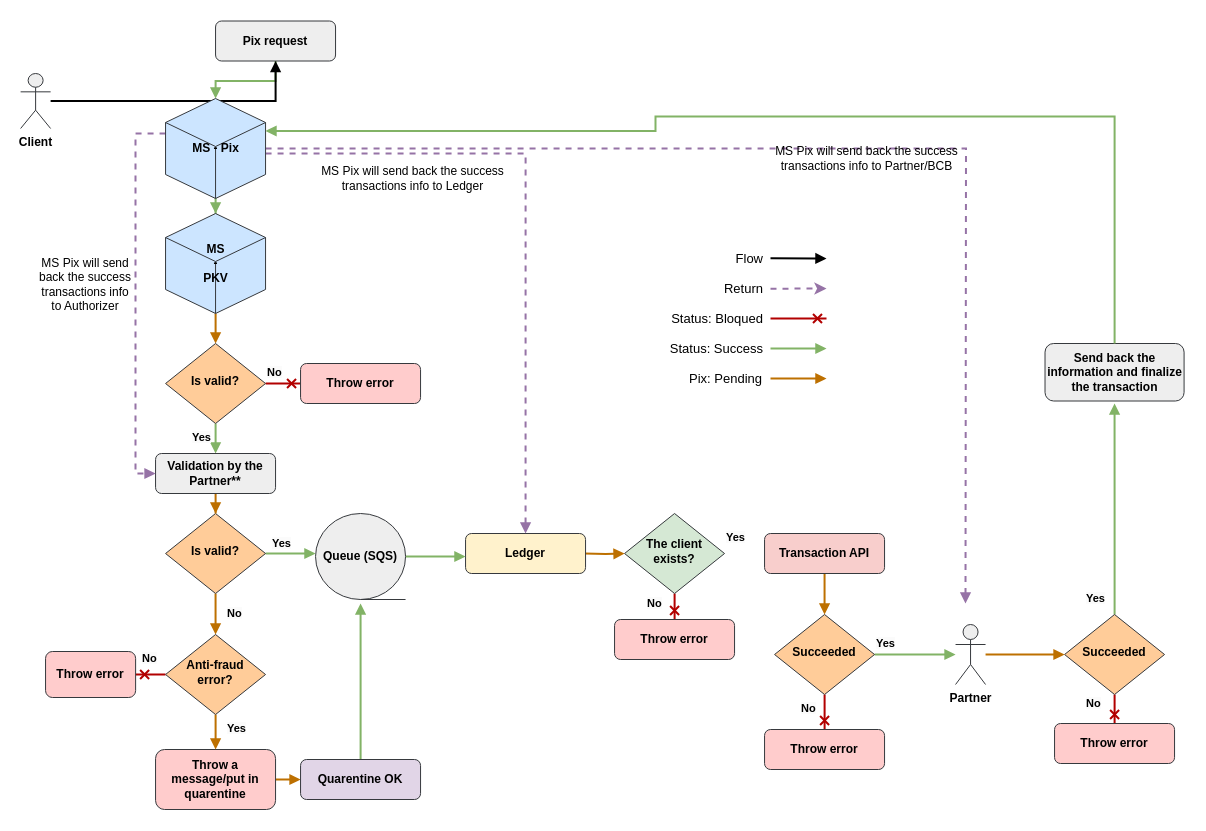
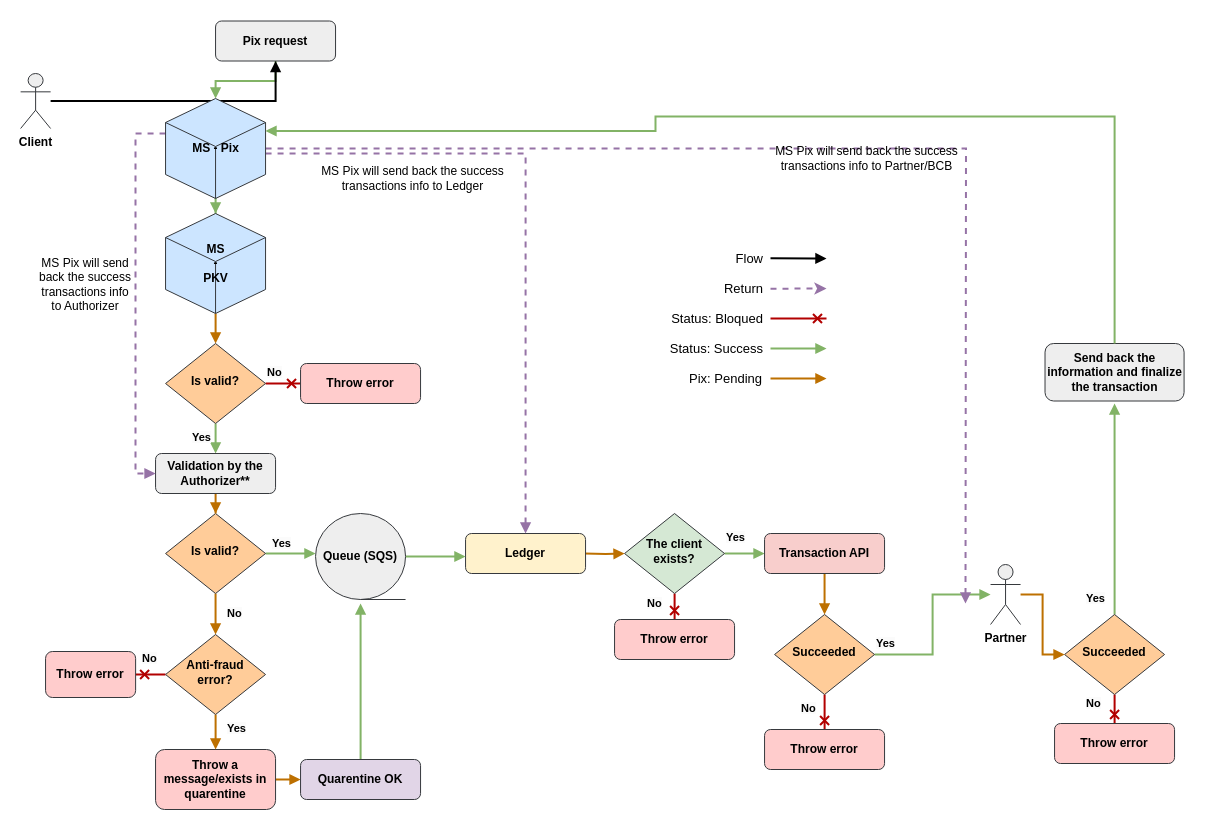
(216, 474) -> (216, 474)
none -> (739, 554)
(971, 655) -> (1006, 595)
(216, 780) -> (216, 780)
